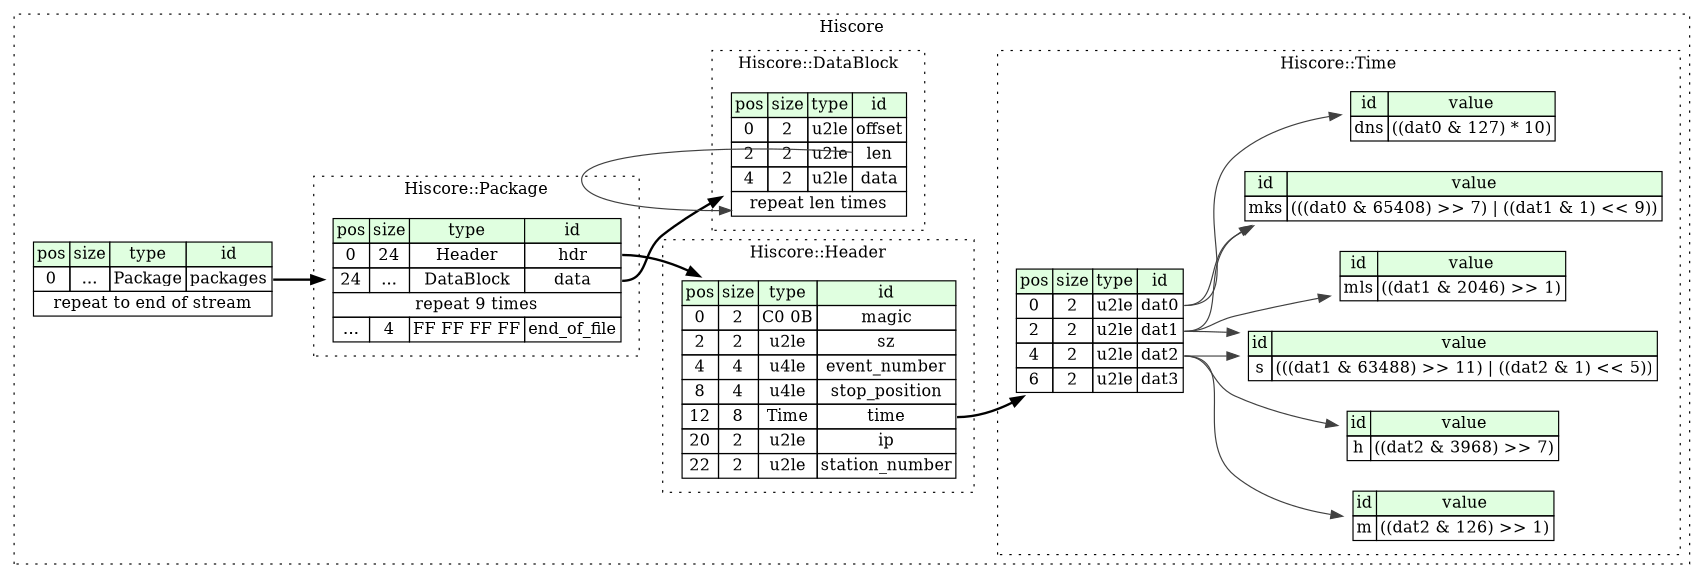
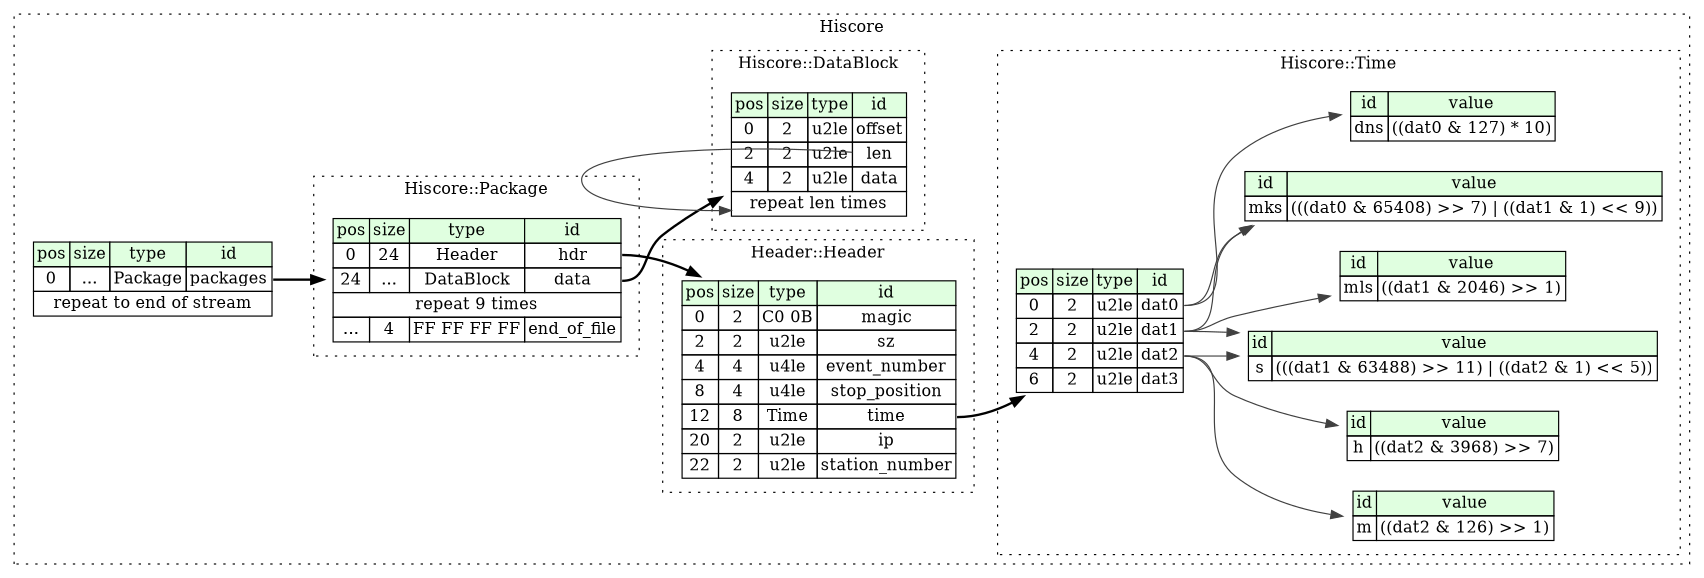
(818, 253) -> (818, 253)
